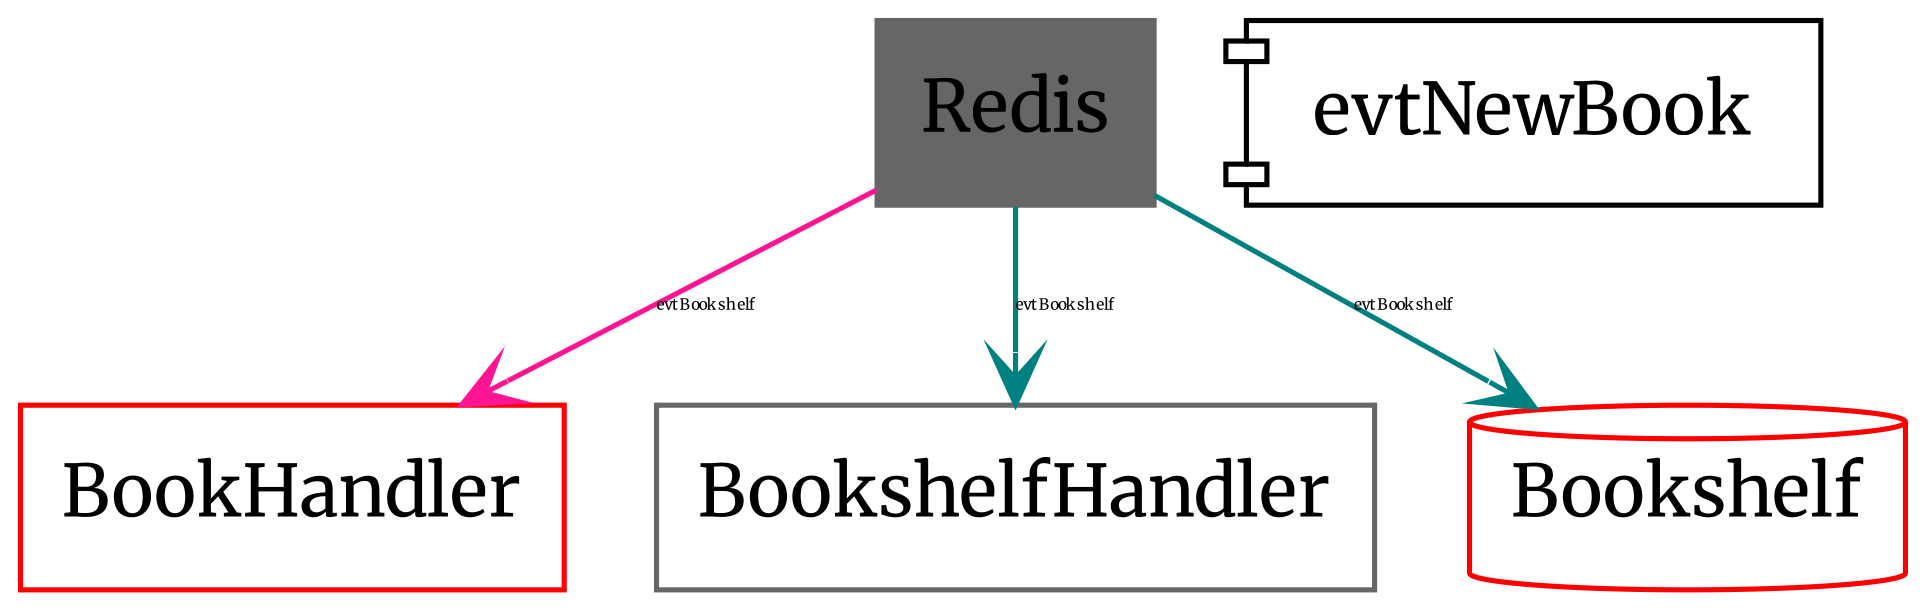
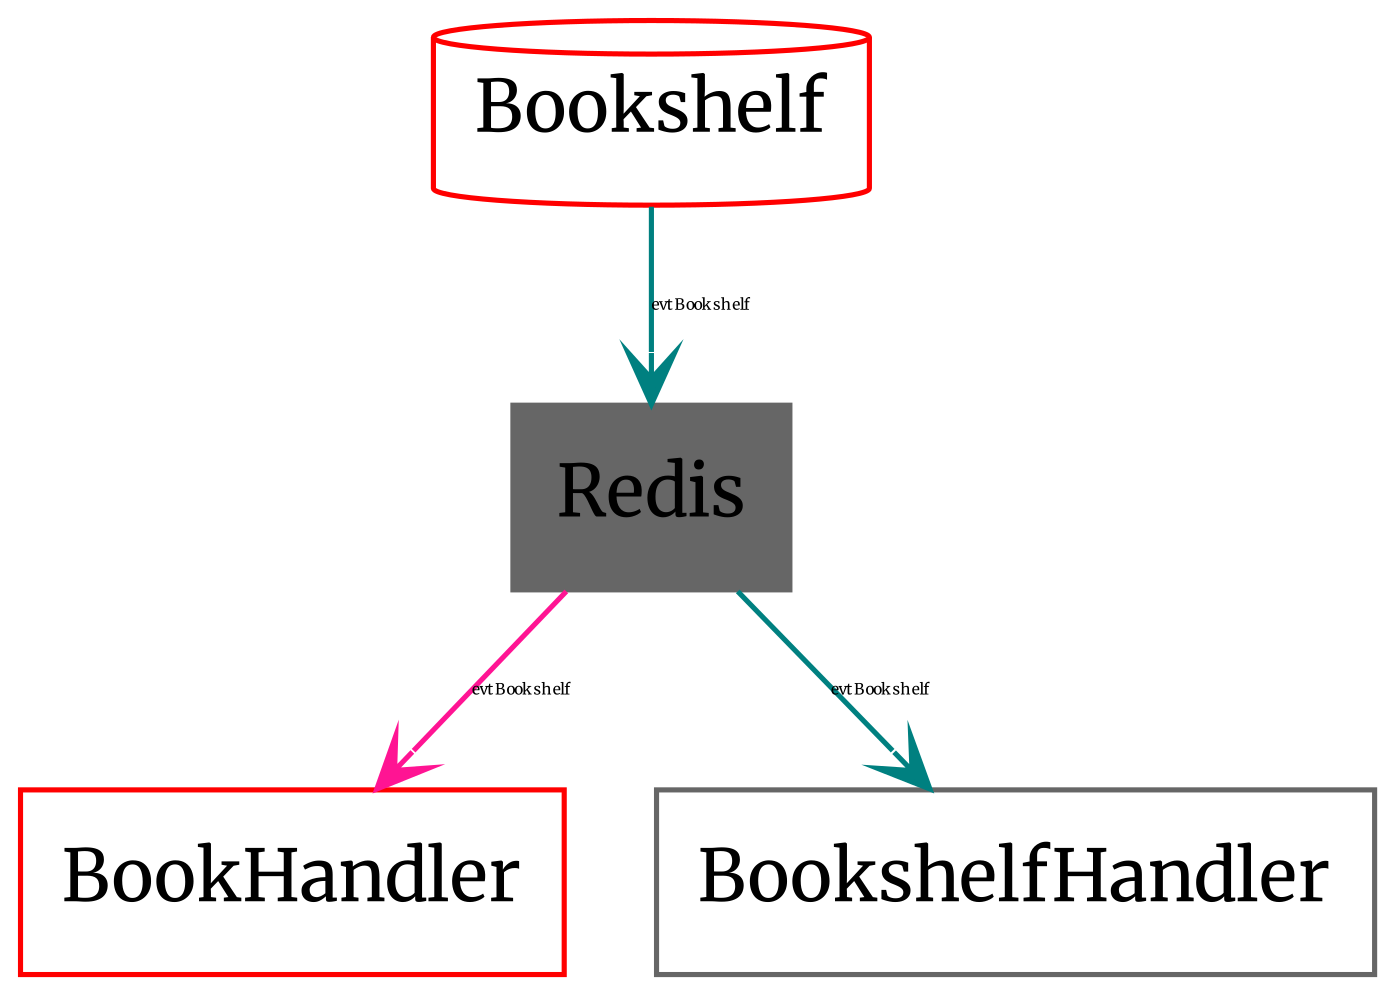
(1534, 113) -> none
(1322, 288) -> (651, 279)
